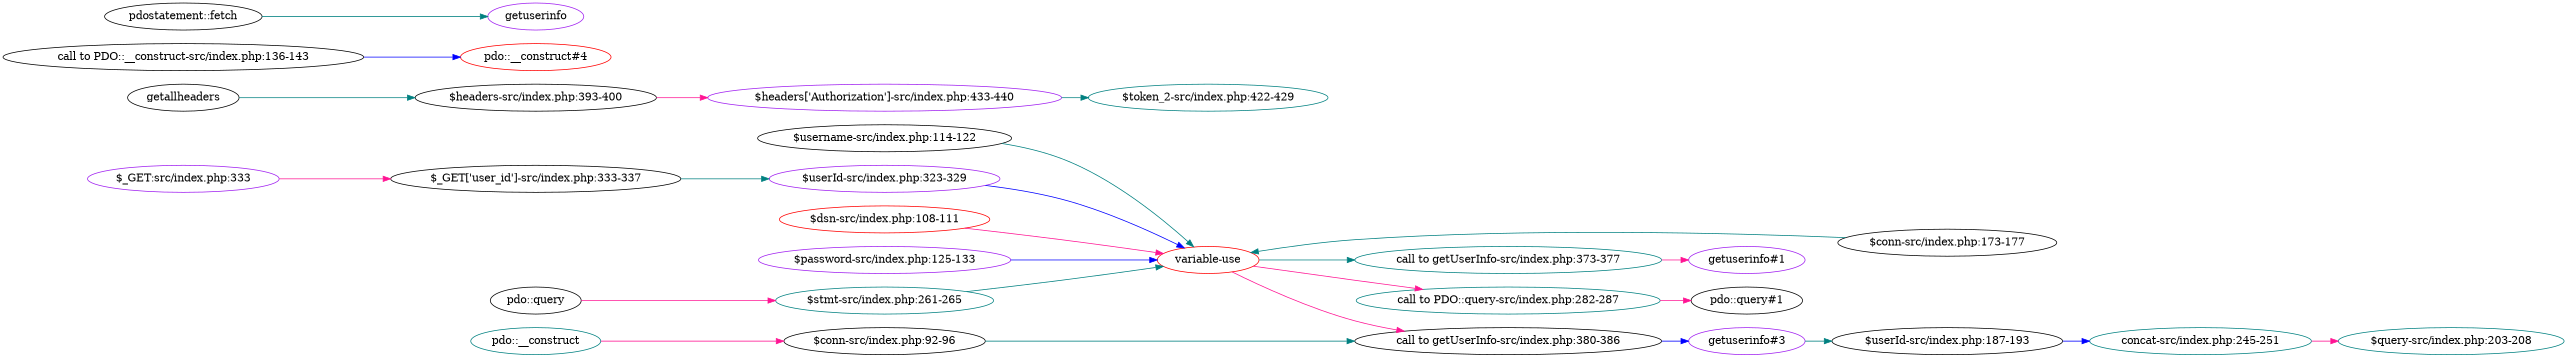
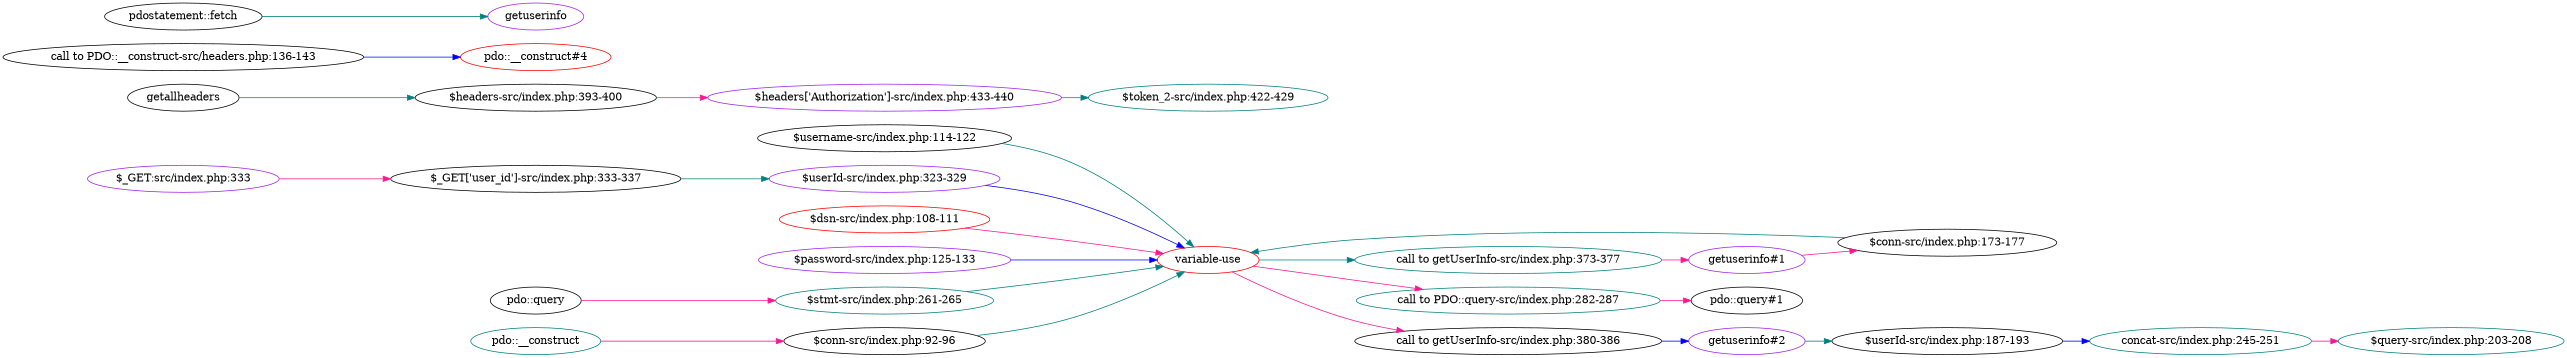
(183, 57) -> (183, 57)
none -> (1826, 253)
(1166, 341) -> (1080, 315)
(1747, 341) -> (1747, 341)
